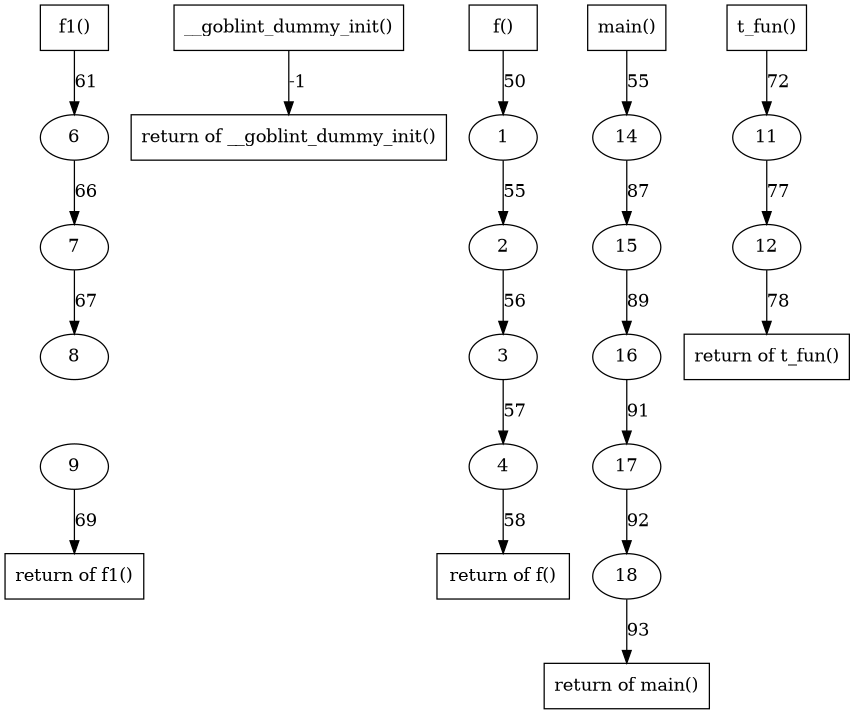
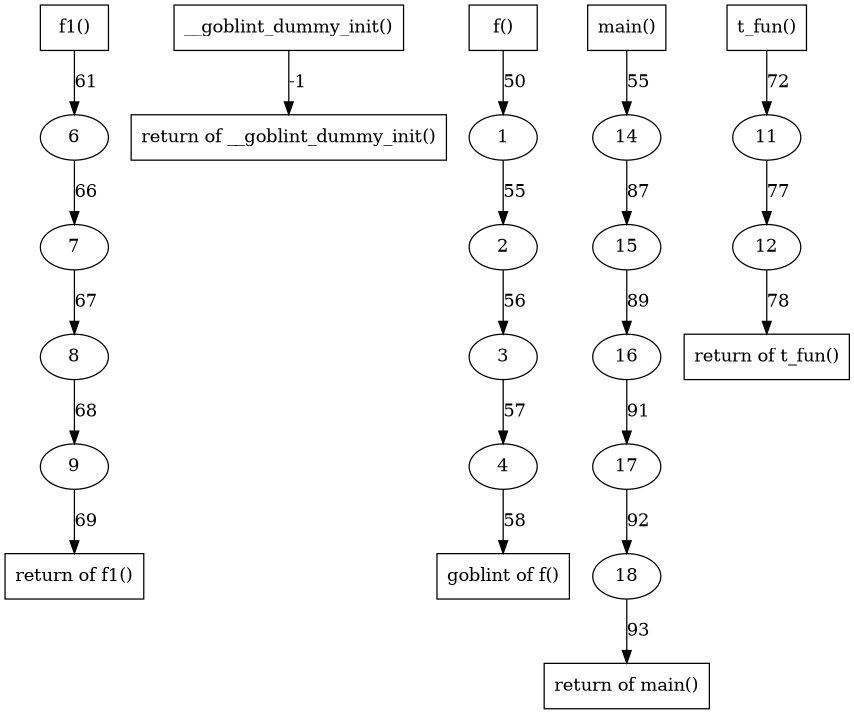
none -> (74, 405)
(503, 576) -> (503, 576)
